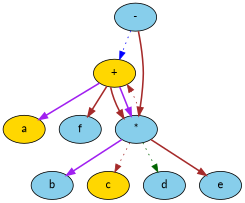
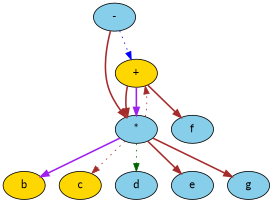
(24, 129) -> none
(52, 185) -> (24, 185)
none -> (249, 185)
